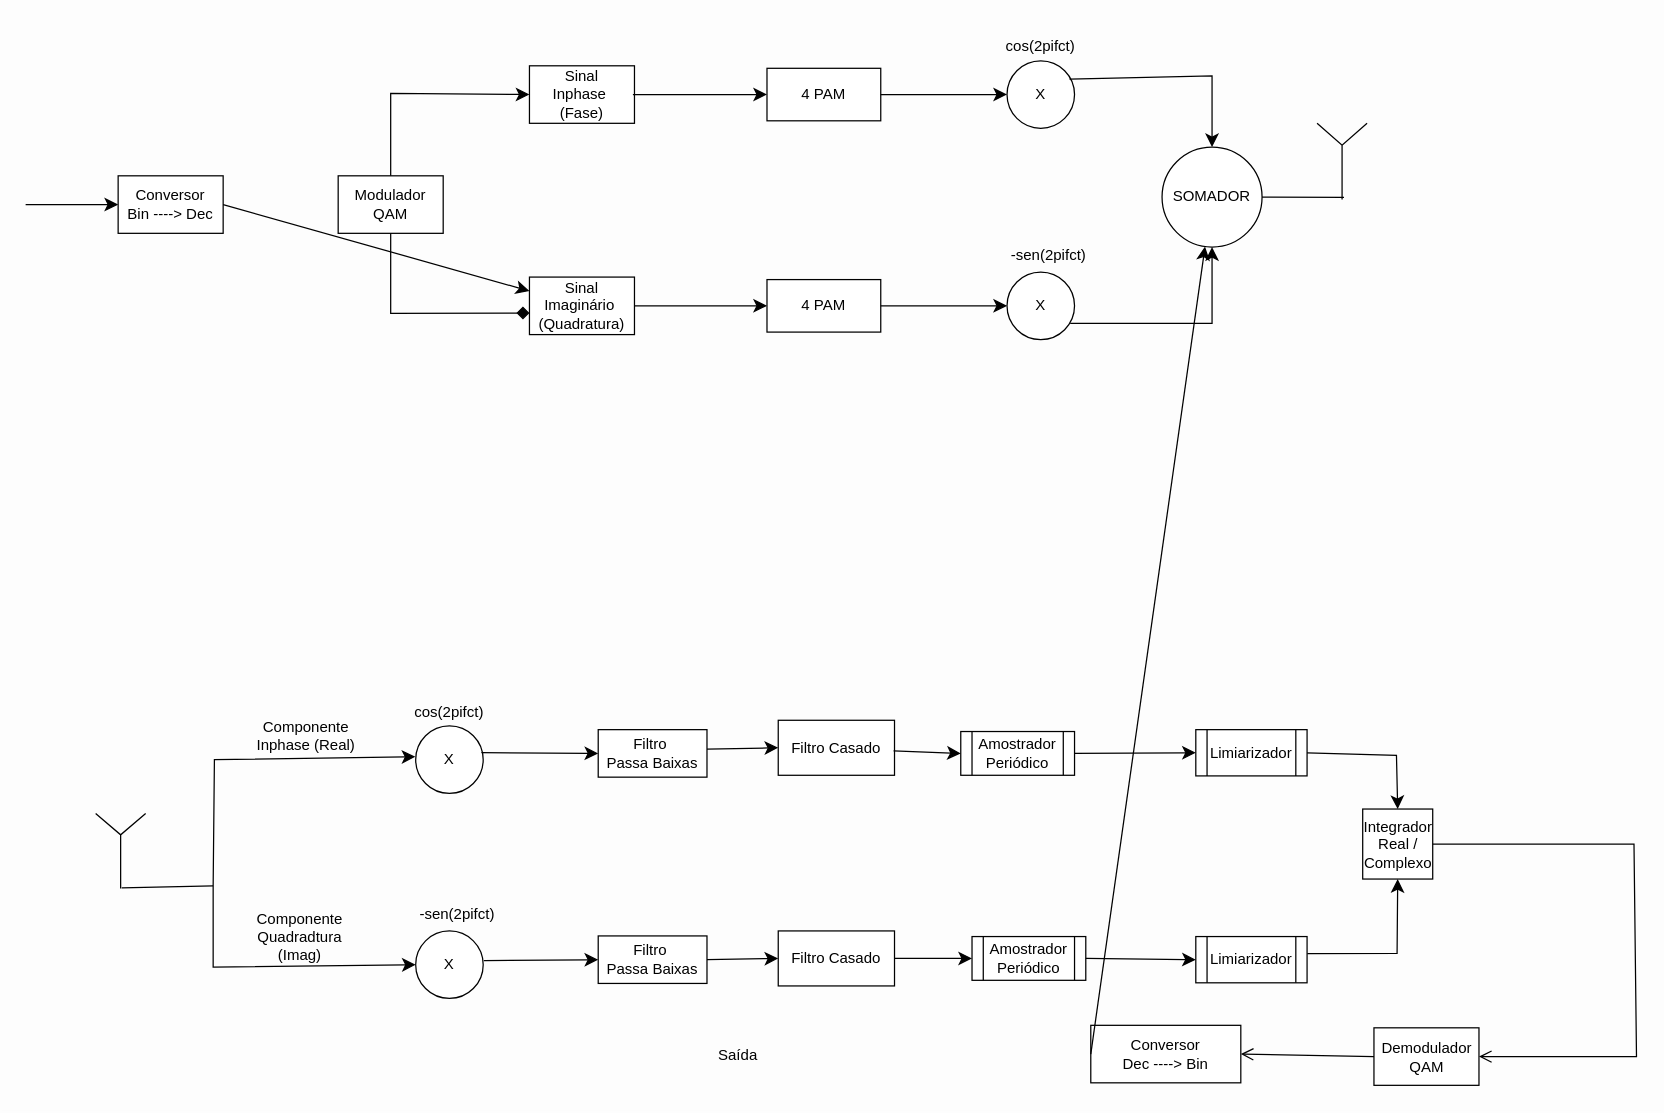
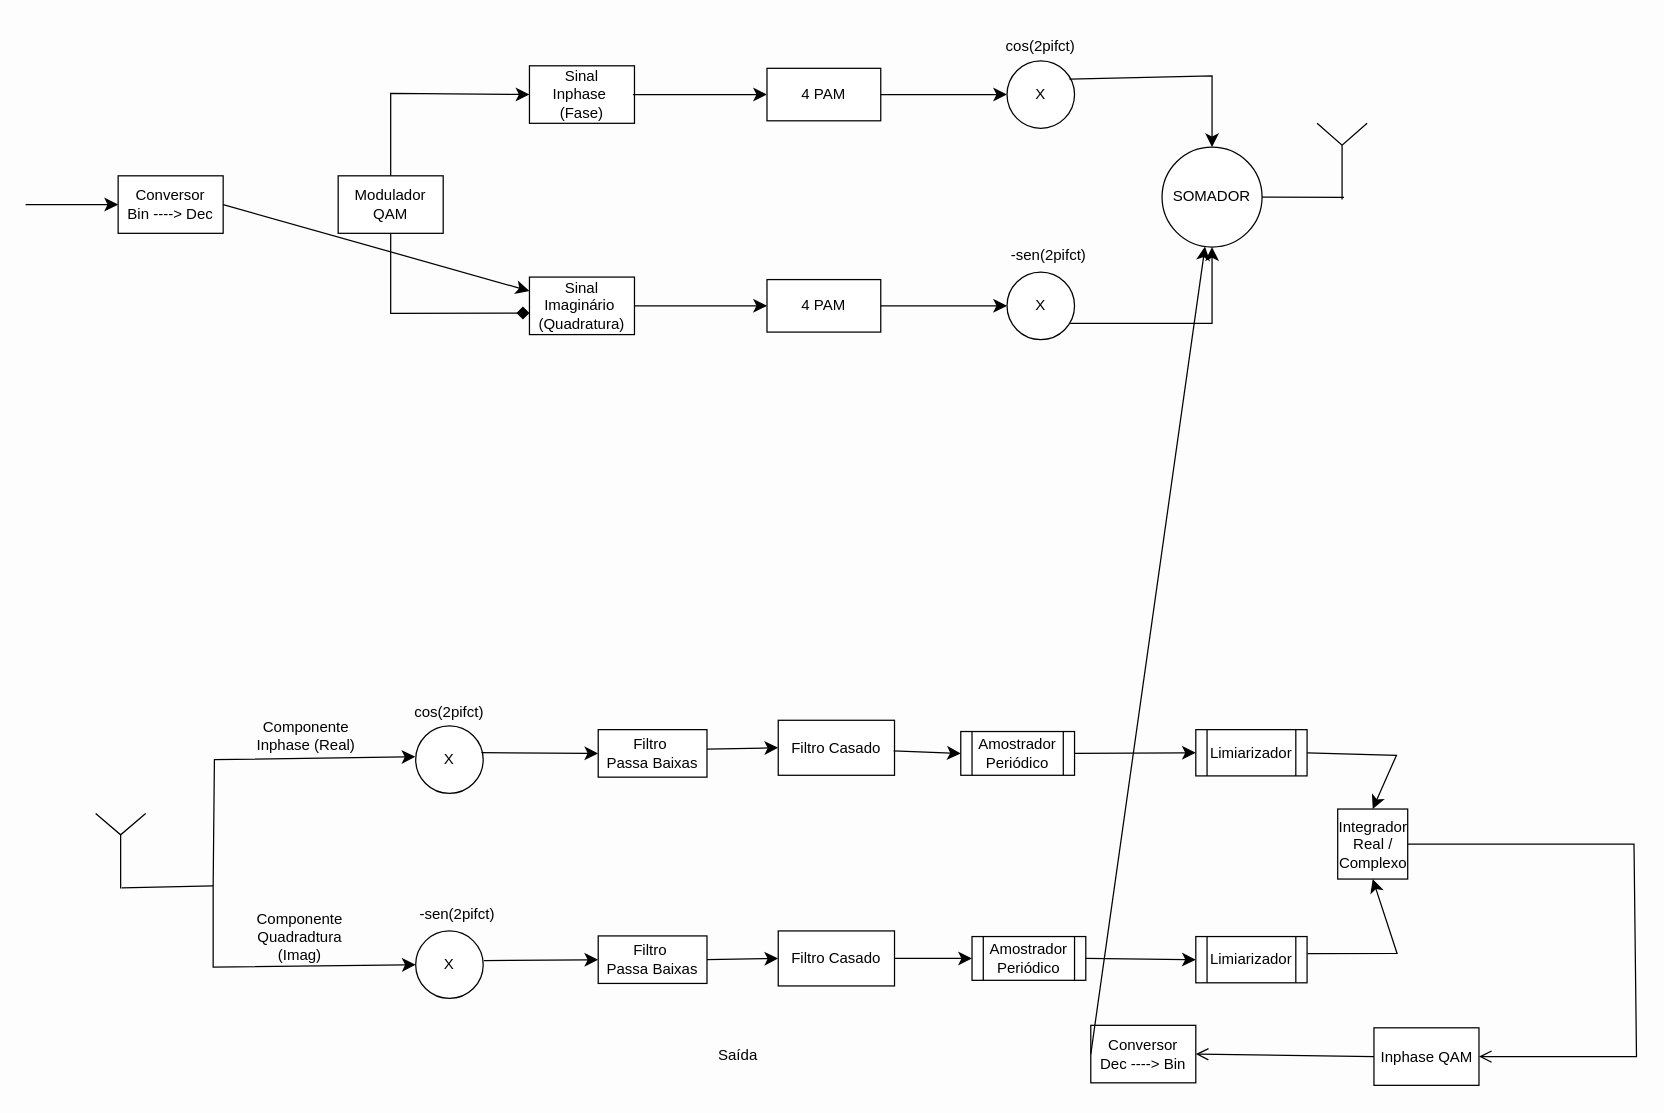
(1398, 844) -> (1373, 844)
(1166, 1054) -> (1143, 1054)
(1427, 1057) -> (1427, 1057)
